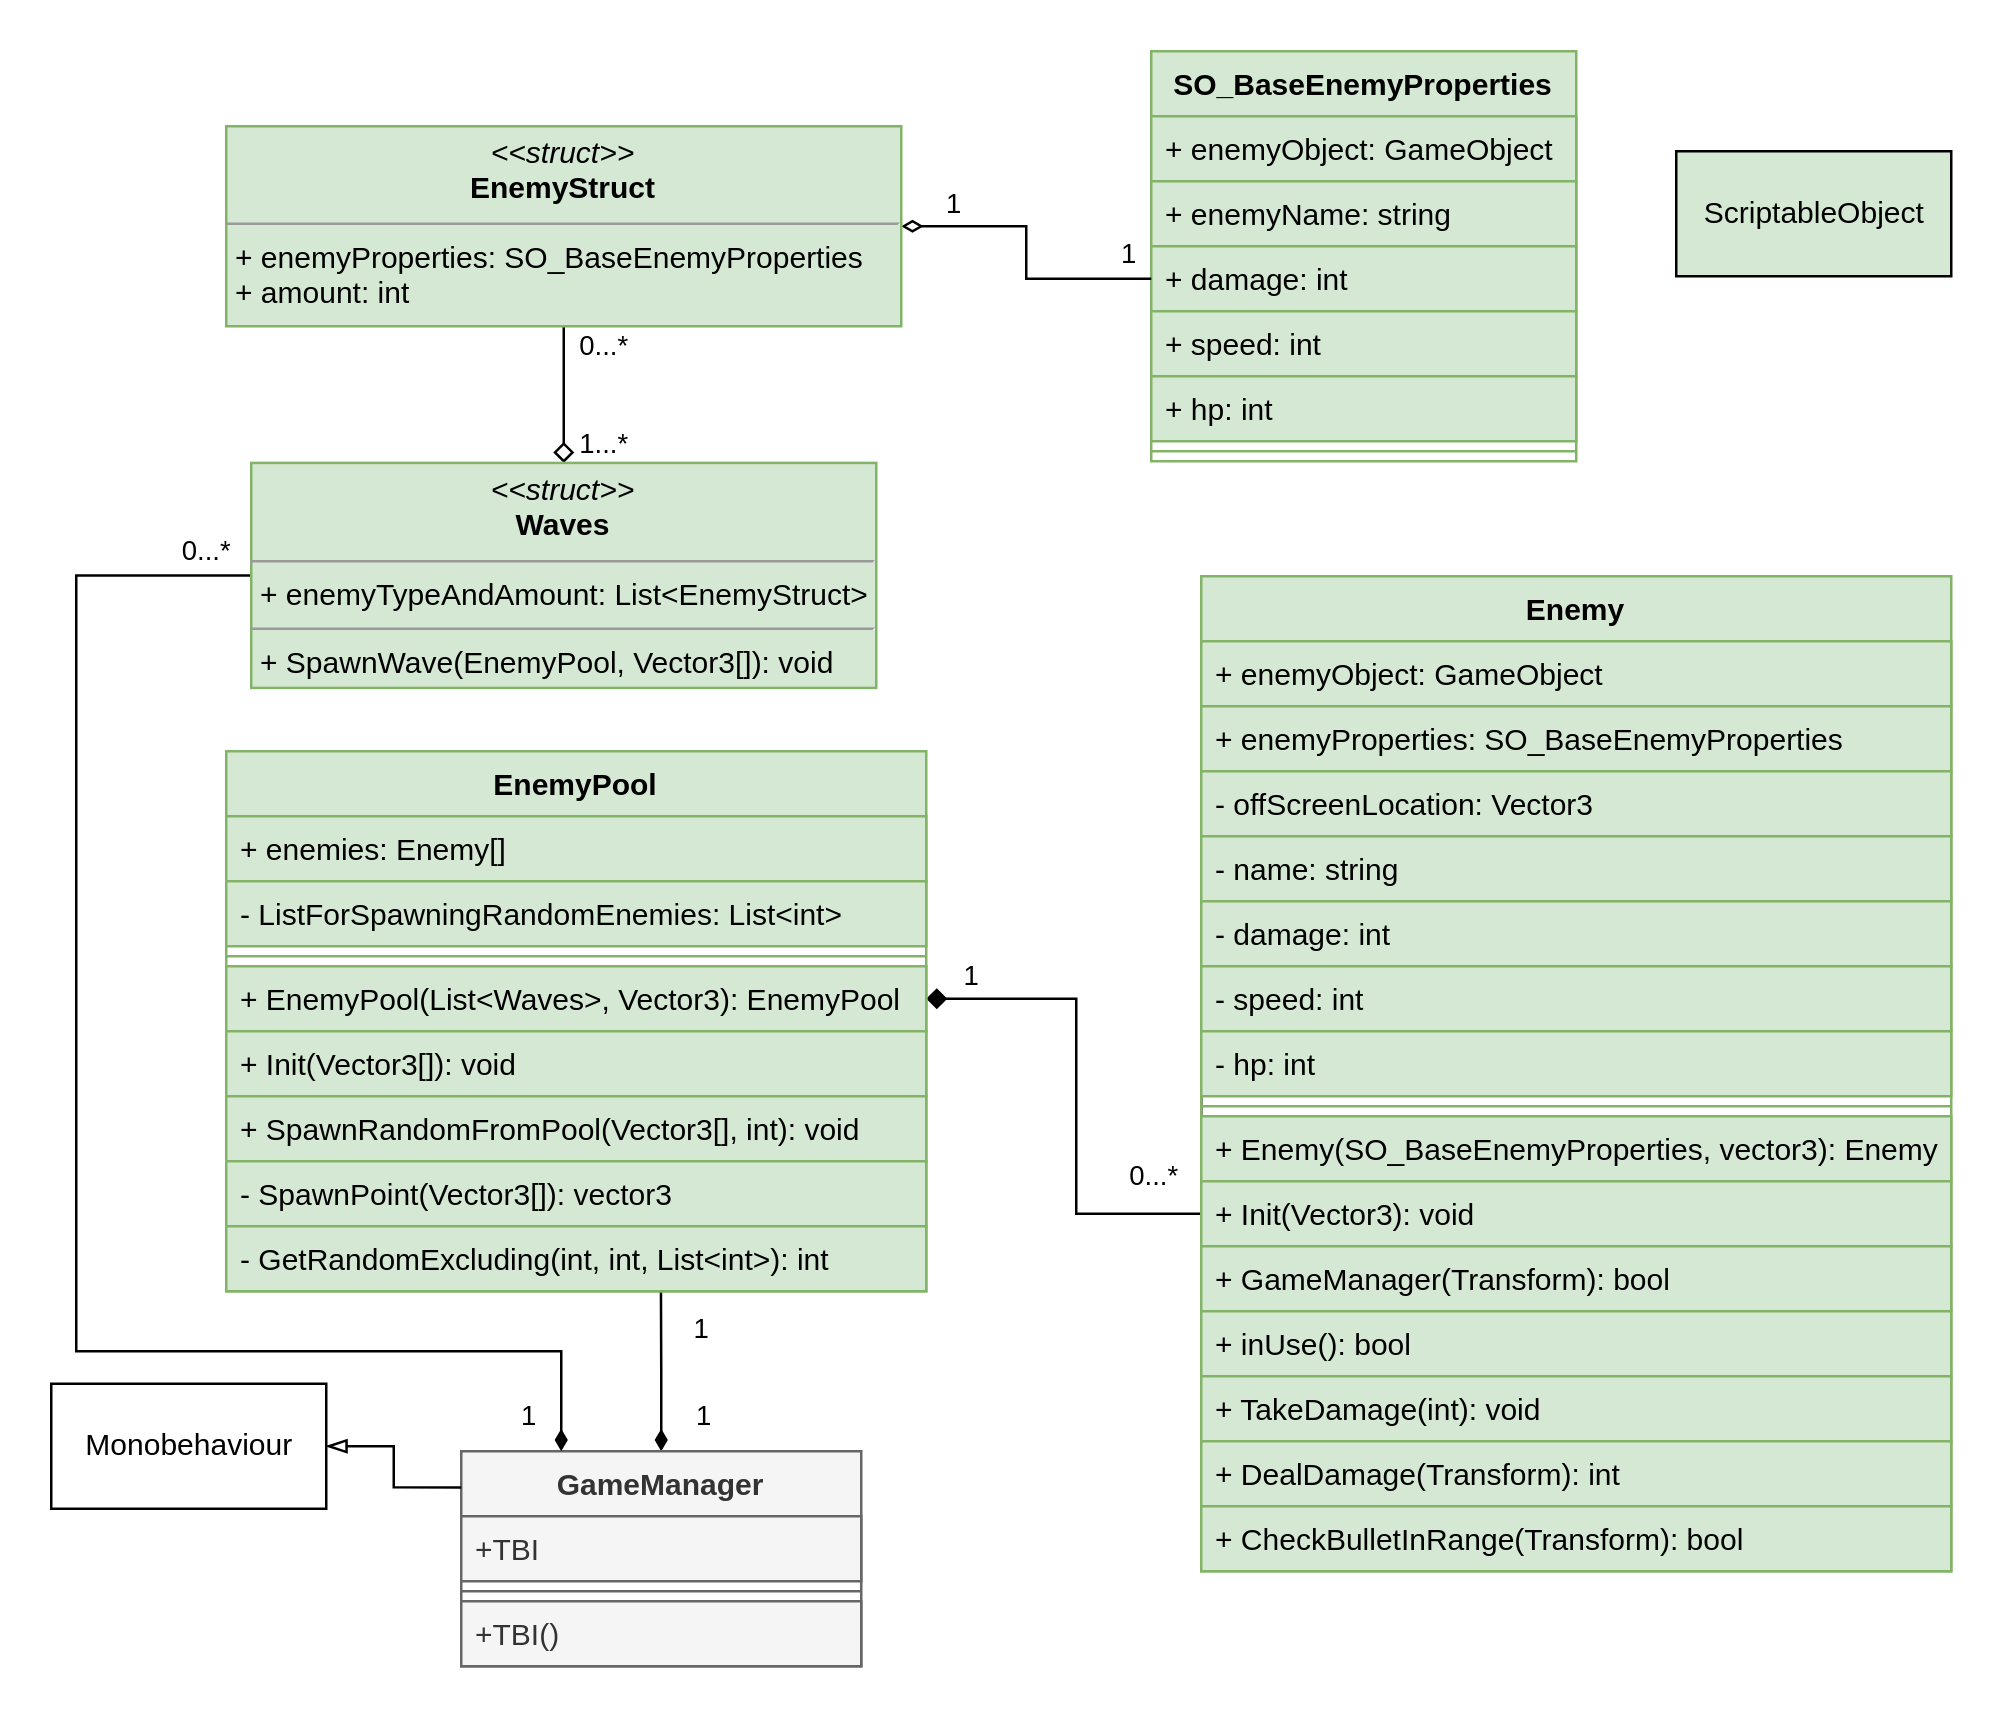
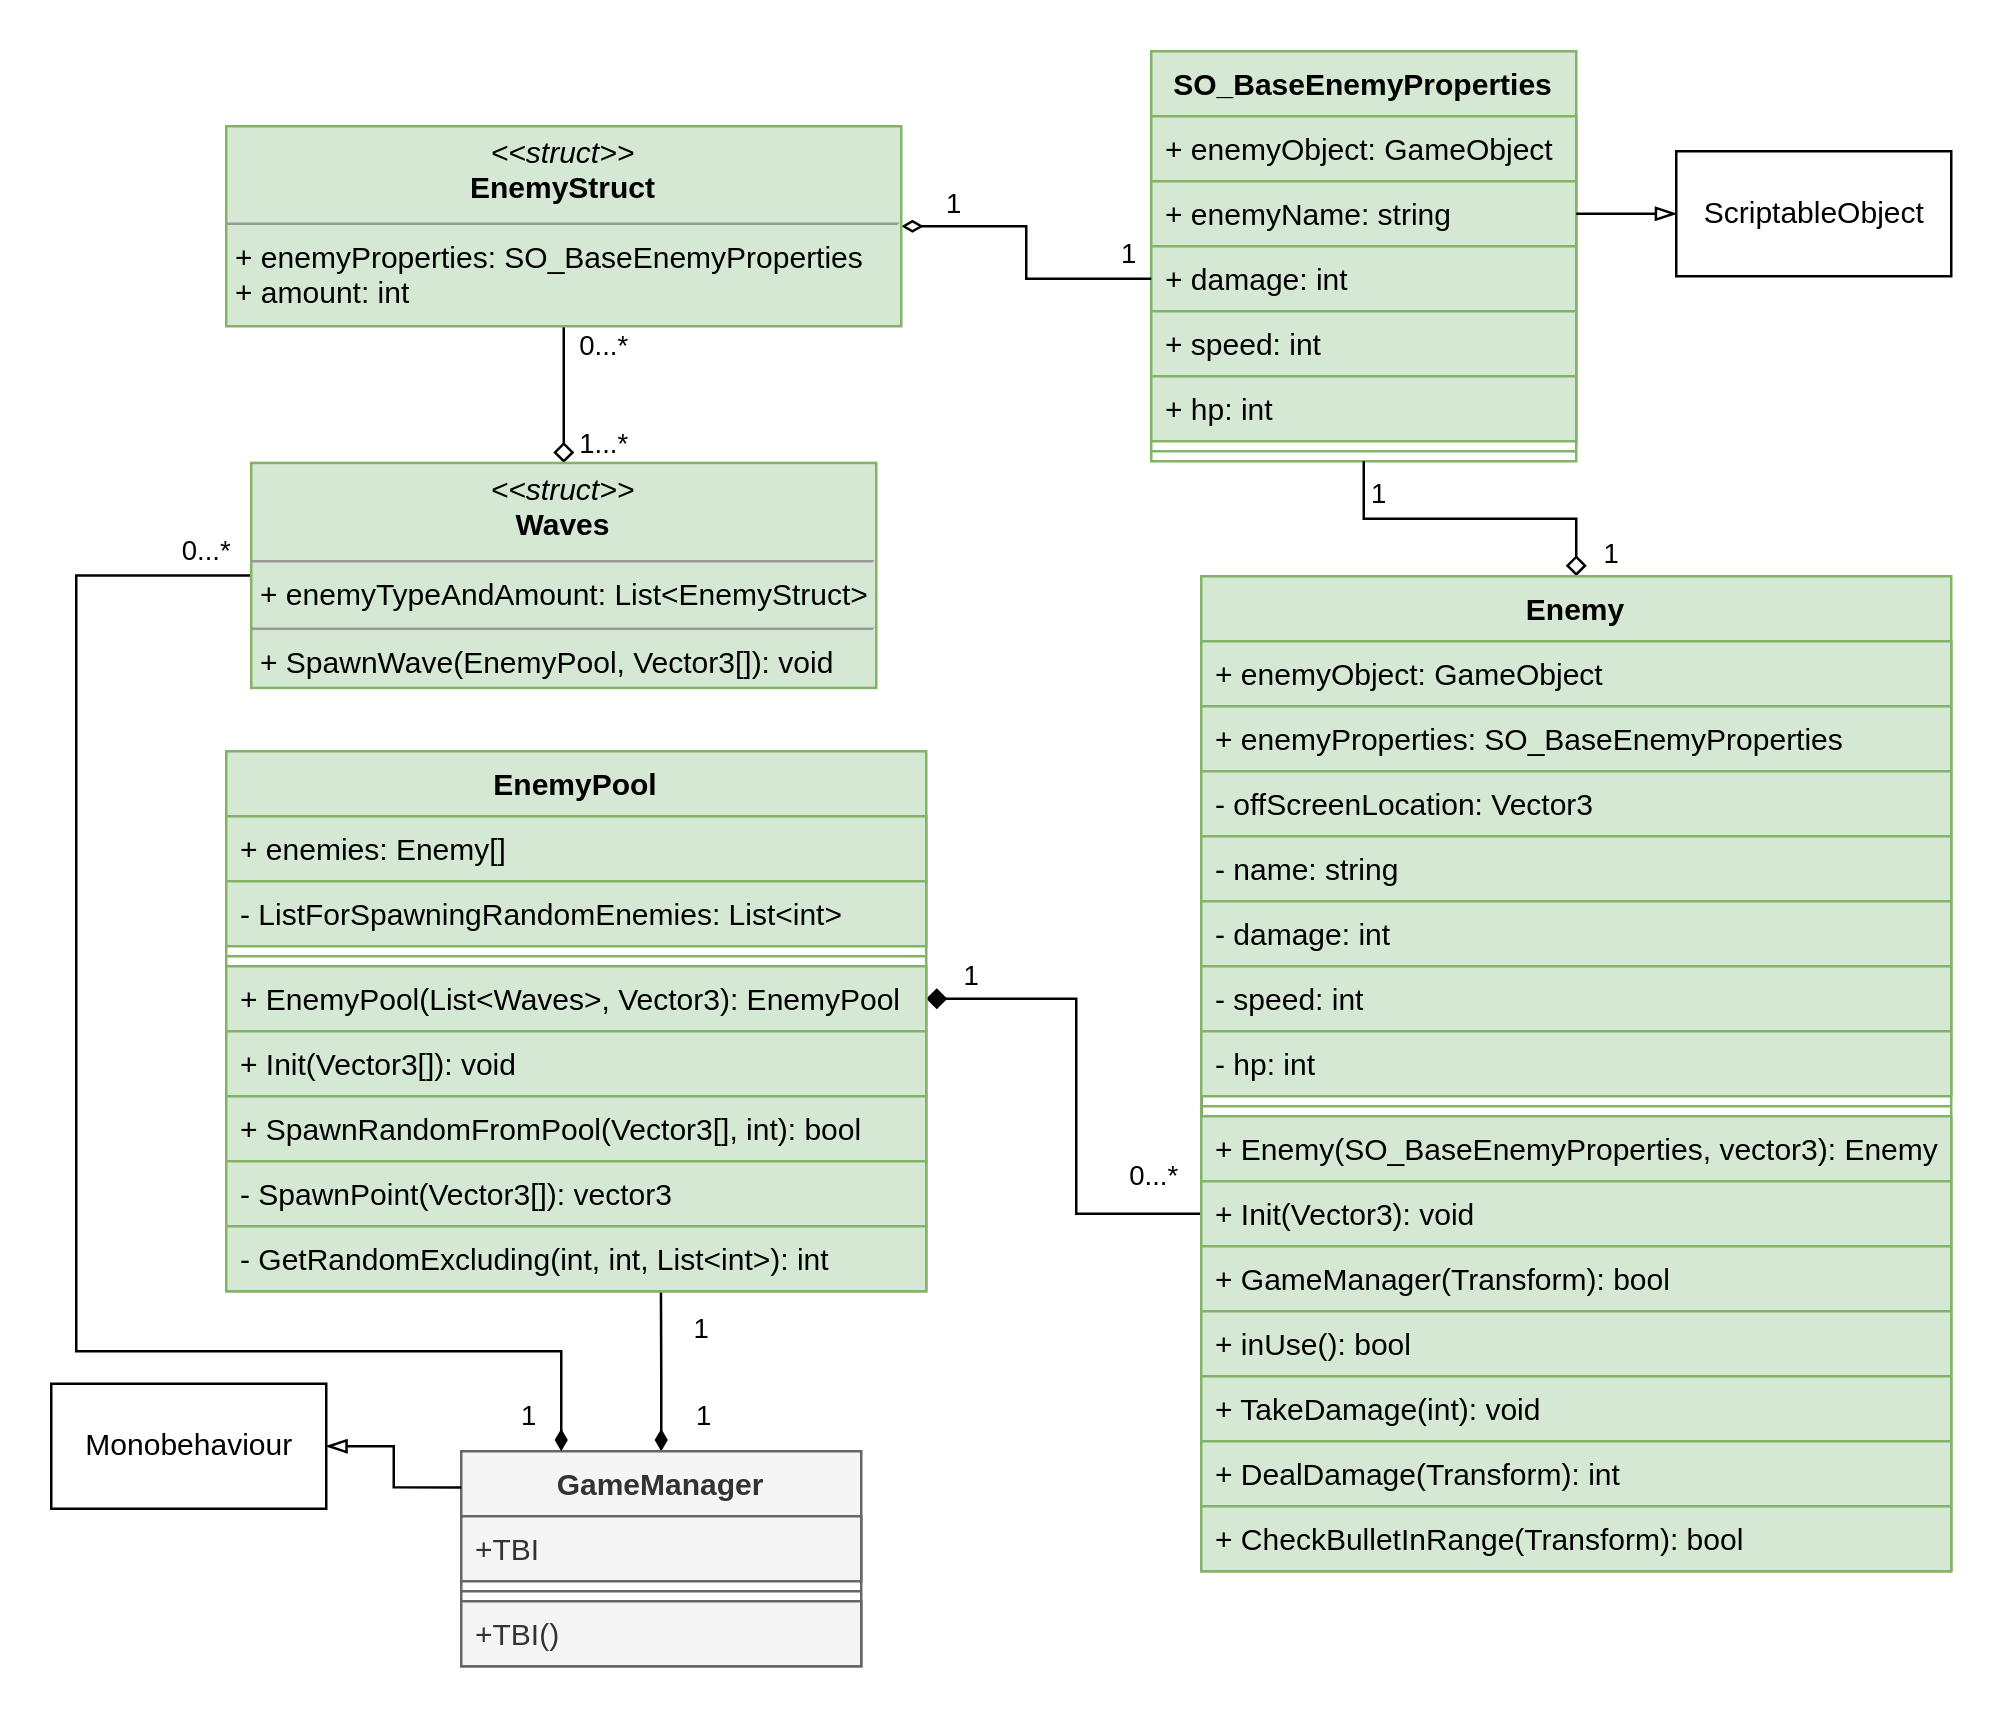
none -> (1619, 214)
(1814, 214) -> (1814, 214)
none -> (1463, 519)
(570, 1130) -> (570, 1130)
